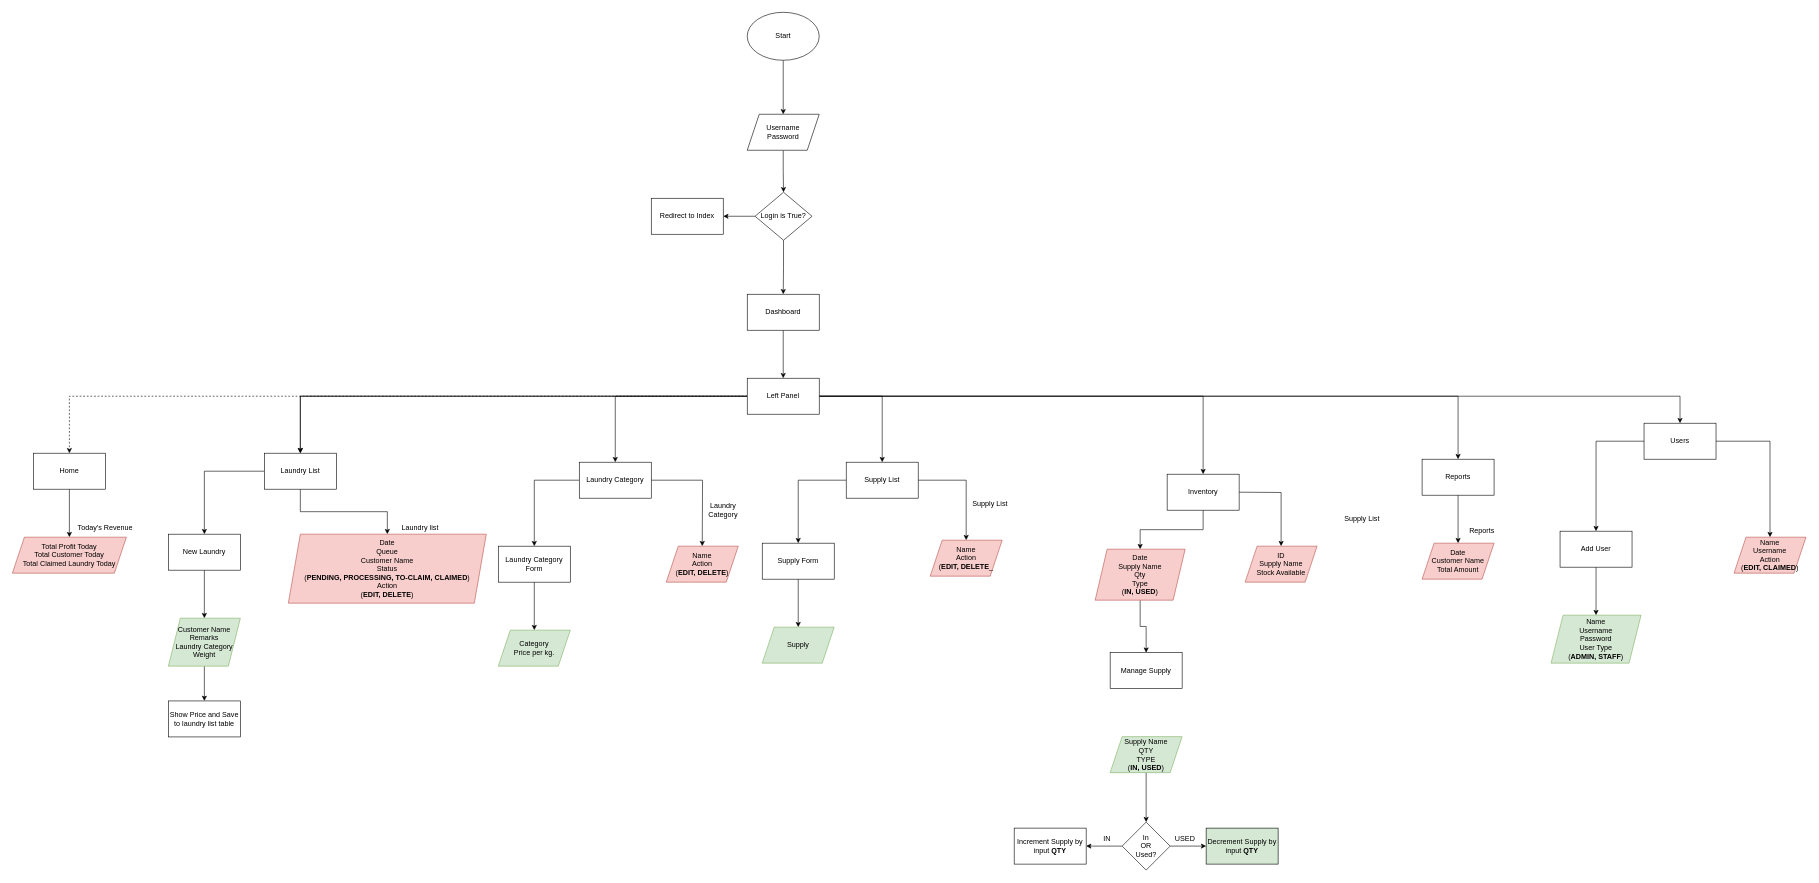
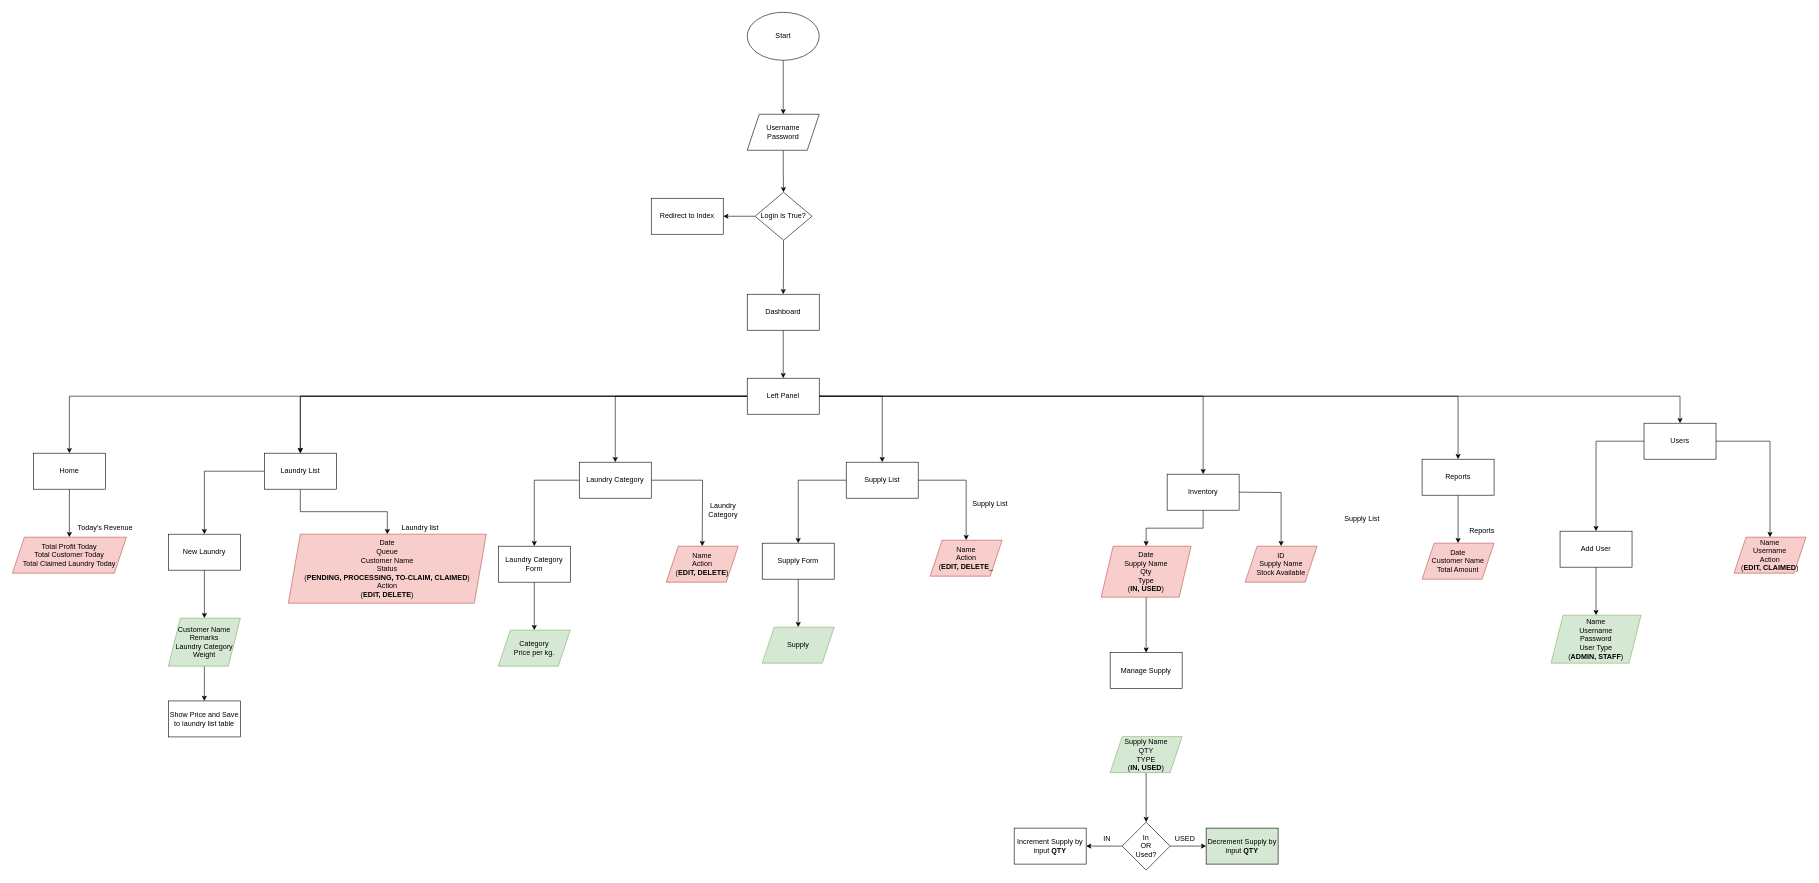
(157, 396) -> (157, 396)
(1140, 575) -> (1146, 572)
